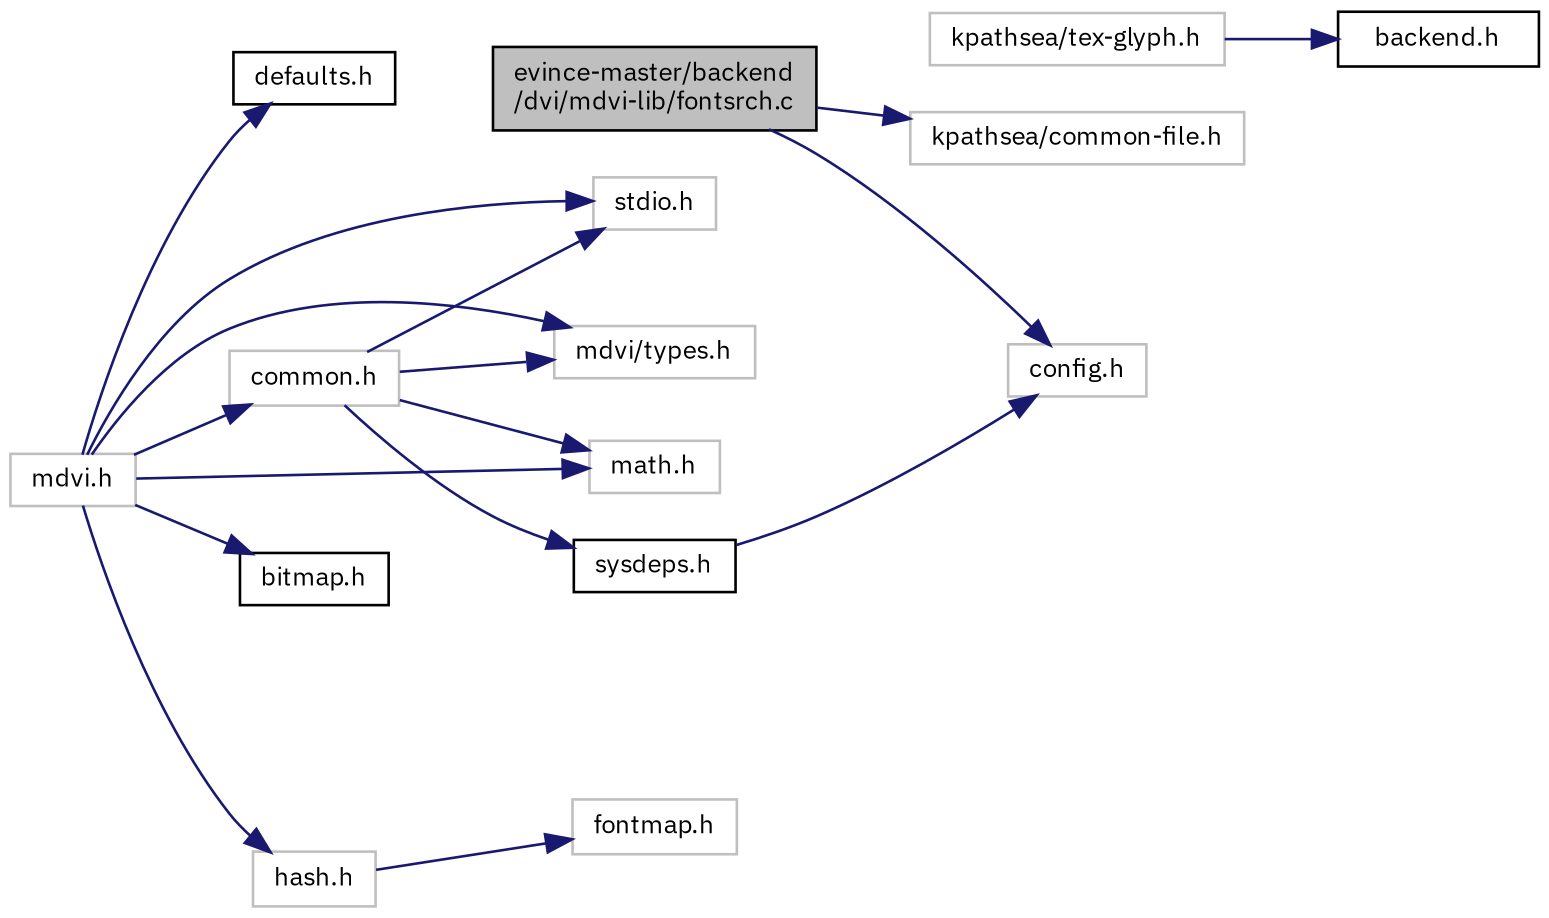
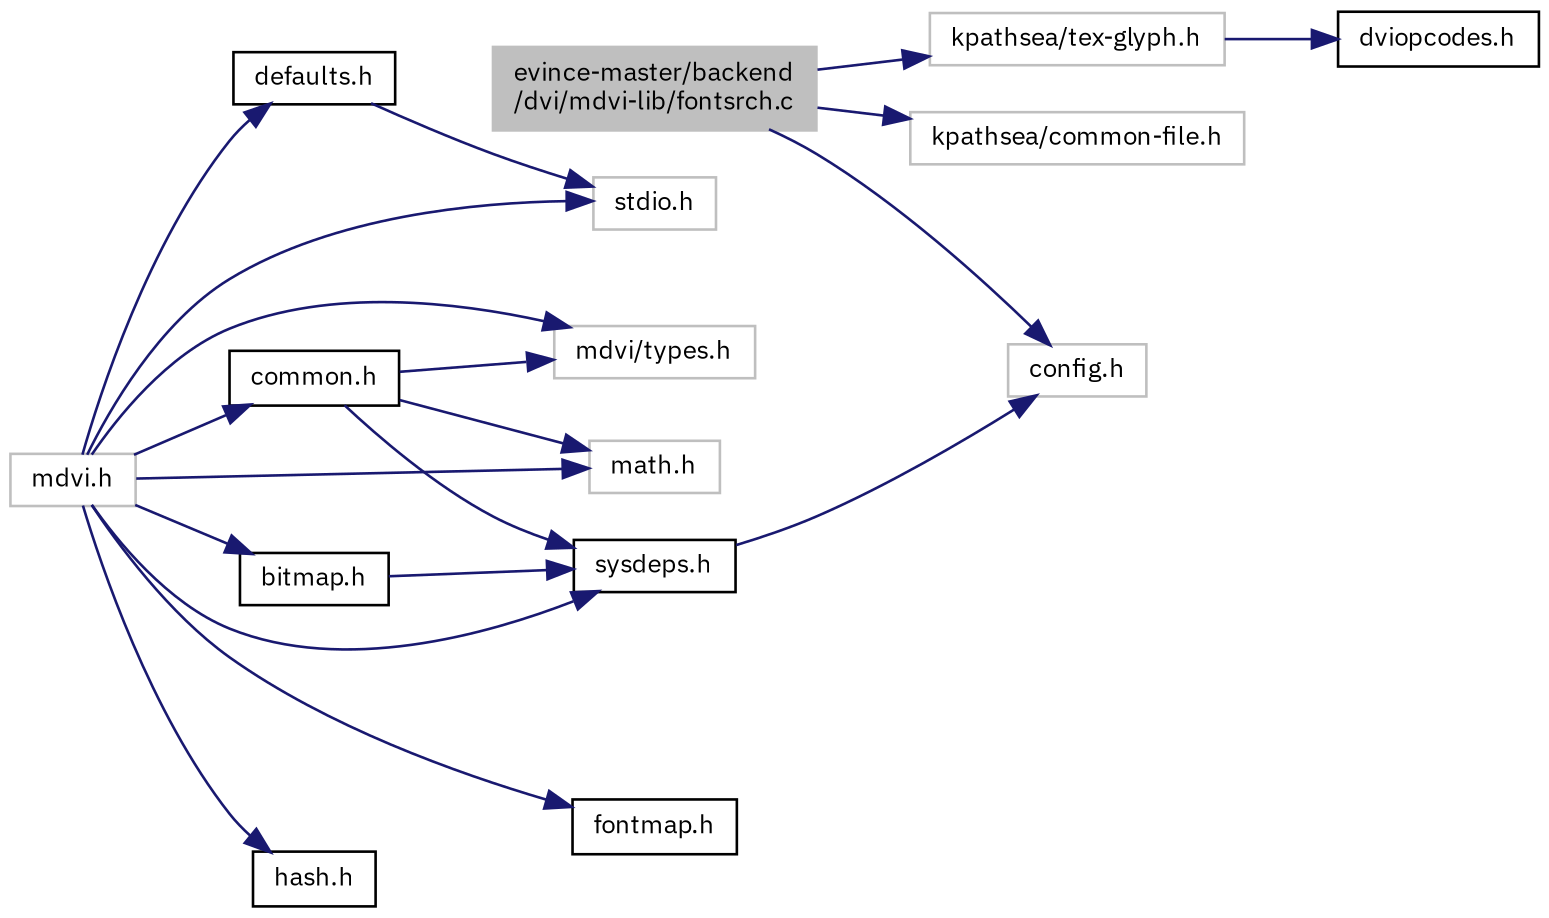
(1438, 39) -> (1438, 39)
none -> (860, 65)
(655, 89) -> (655, 89)
(484, 291) -> (468, 144)
(314, 378) -> (314, 378)
none -> (468, 573)
none -> (310, 647)
(655, 827) -> (655, 827)
(461, 857) -> (290, 695)
(314, 879) -> (314, 879)
